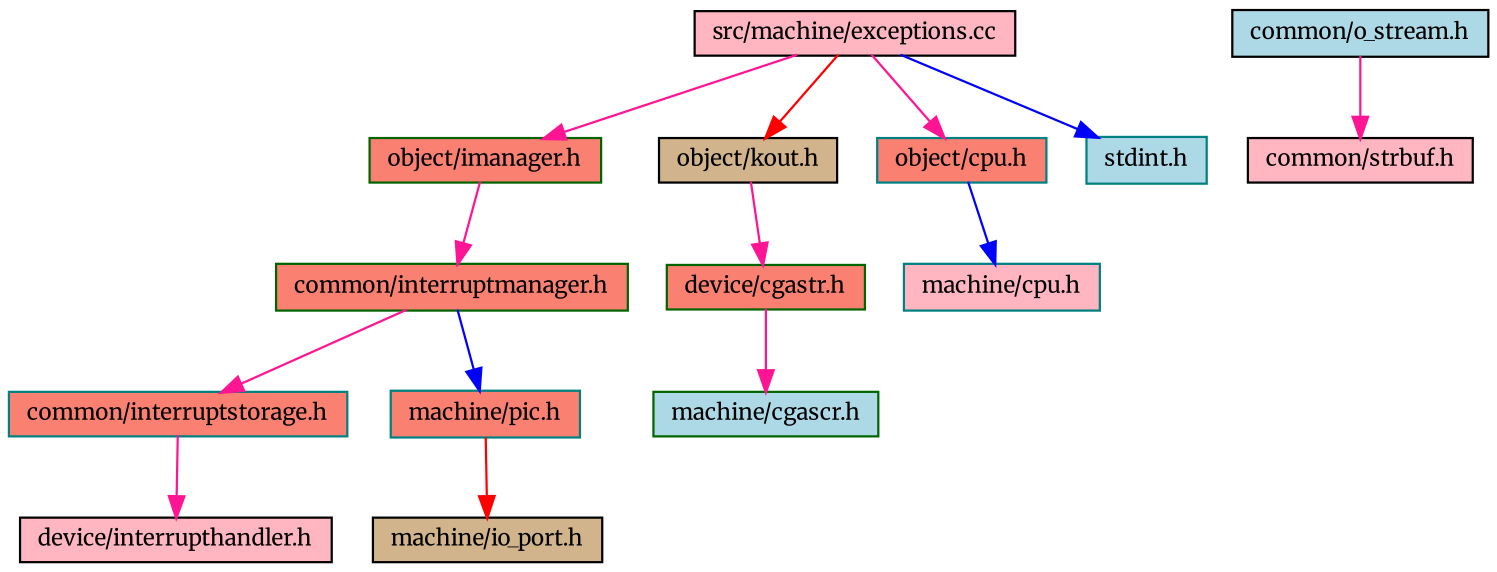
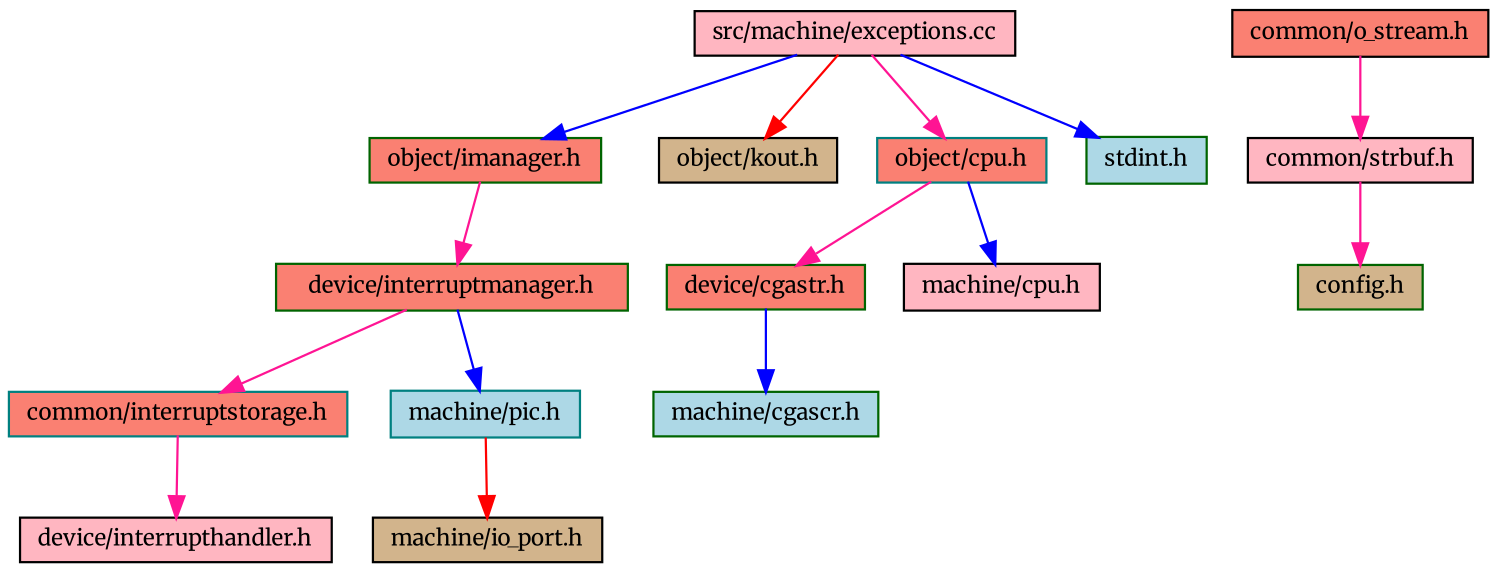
(1360, 33) -> (1360, 33)
(681, 93) -> (681, 93)
(1147, 160) -> (1147, 160)
(755, 212) -> (874, 218)
(452, 287) -> (452, 287)
(1002, 287) -> (1002, 287)
none -> (1360, 287)
(766, 339) -> (766, 339)
(485, 414) -> (485, 414)
